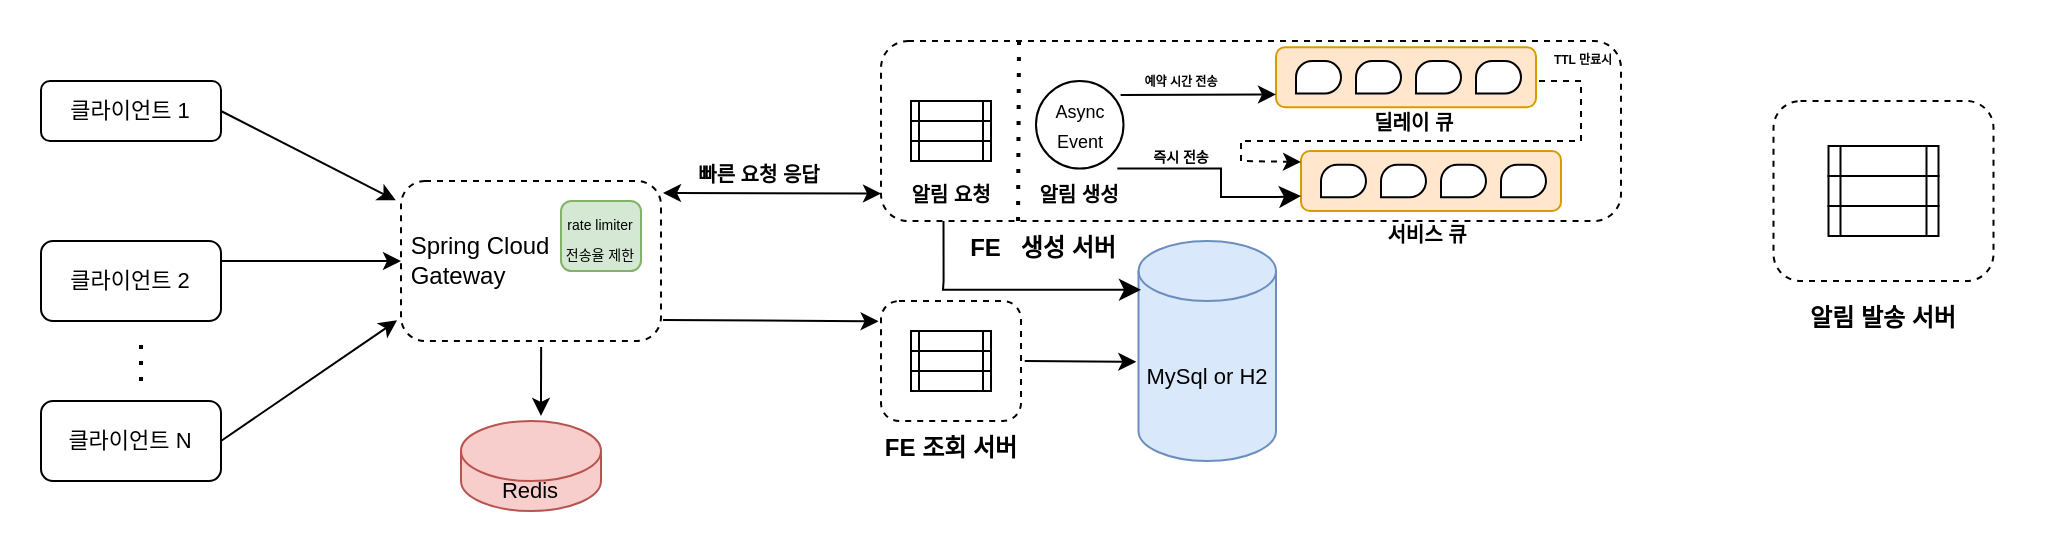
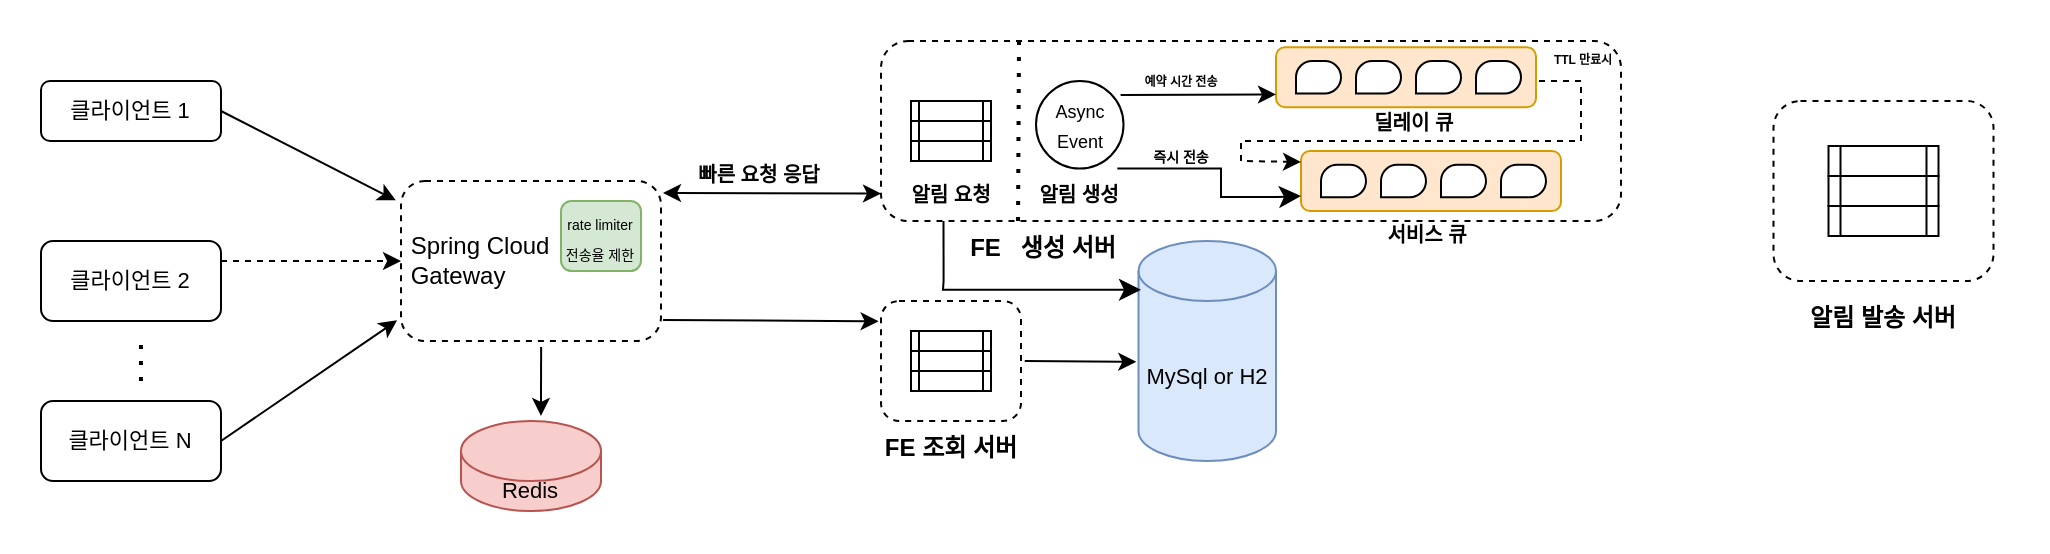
(306, 261) -> (306, 261)
